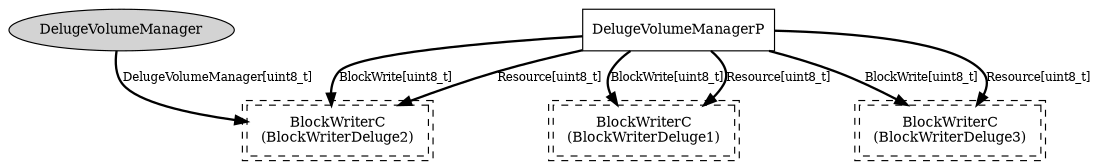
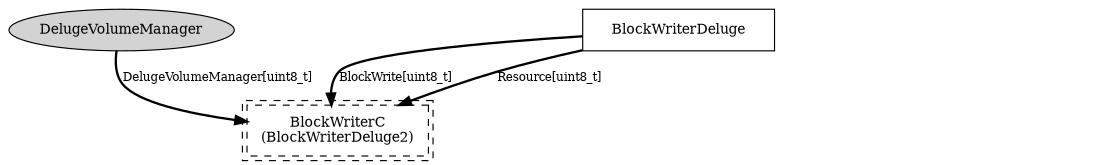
(679, 30) -> (679, 30)
(644, 131) -> none
(950, 131) -> none
